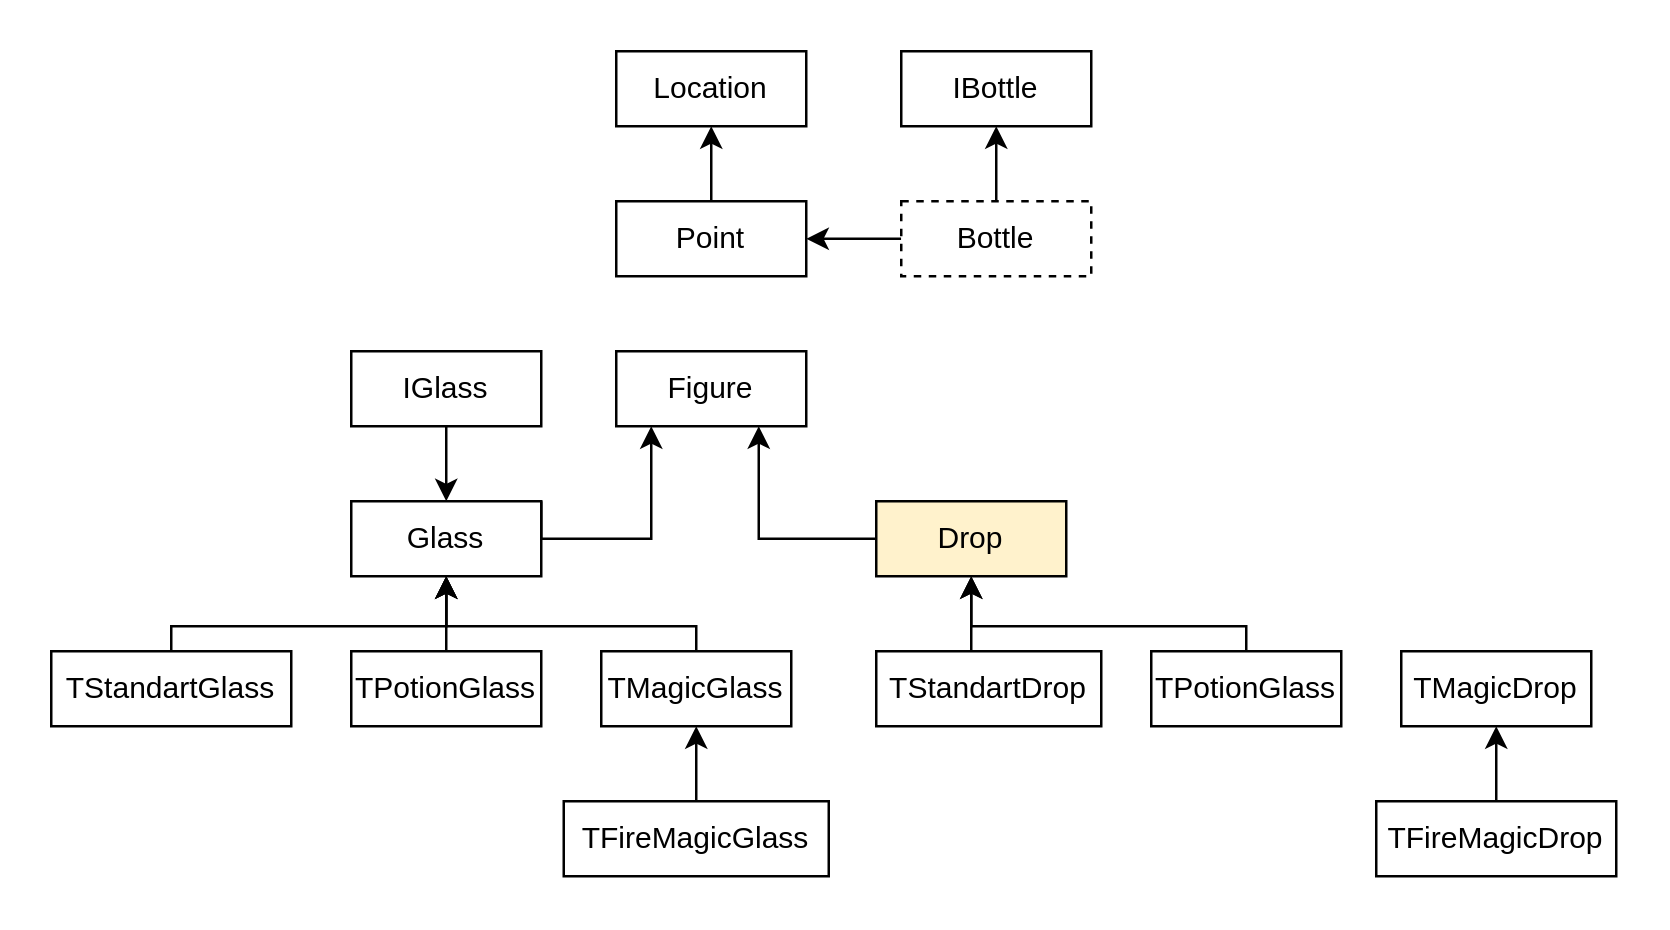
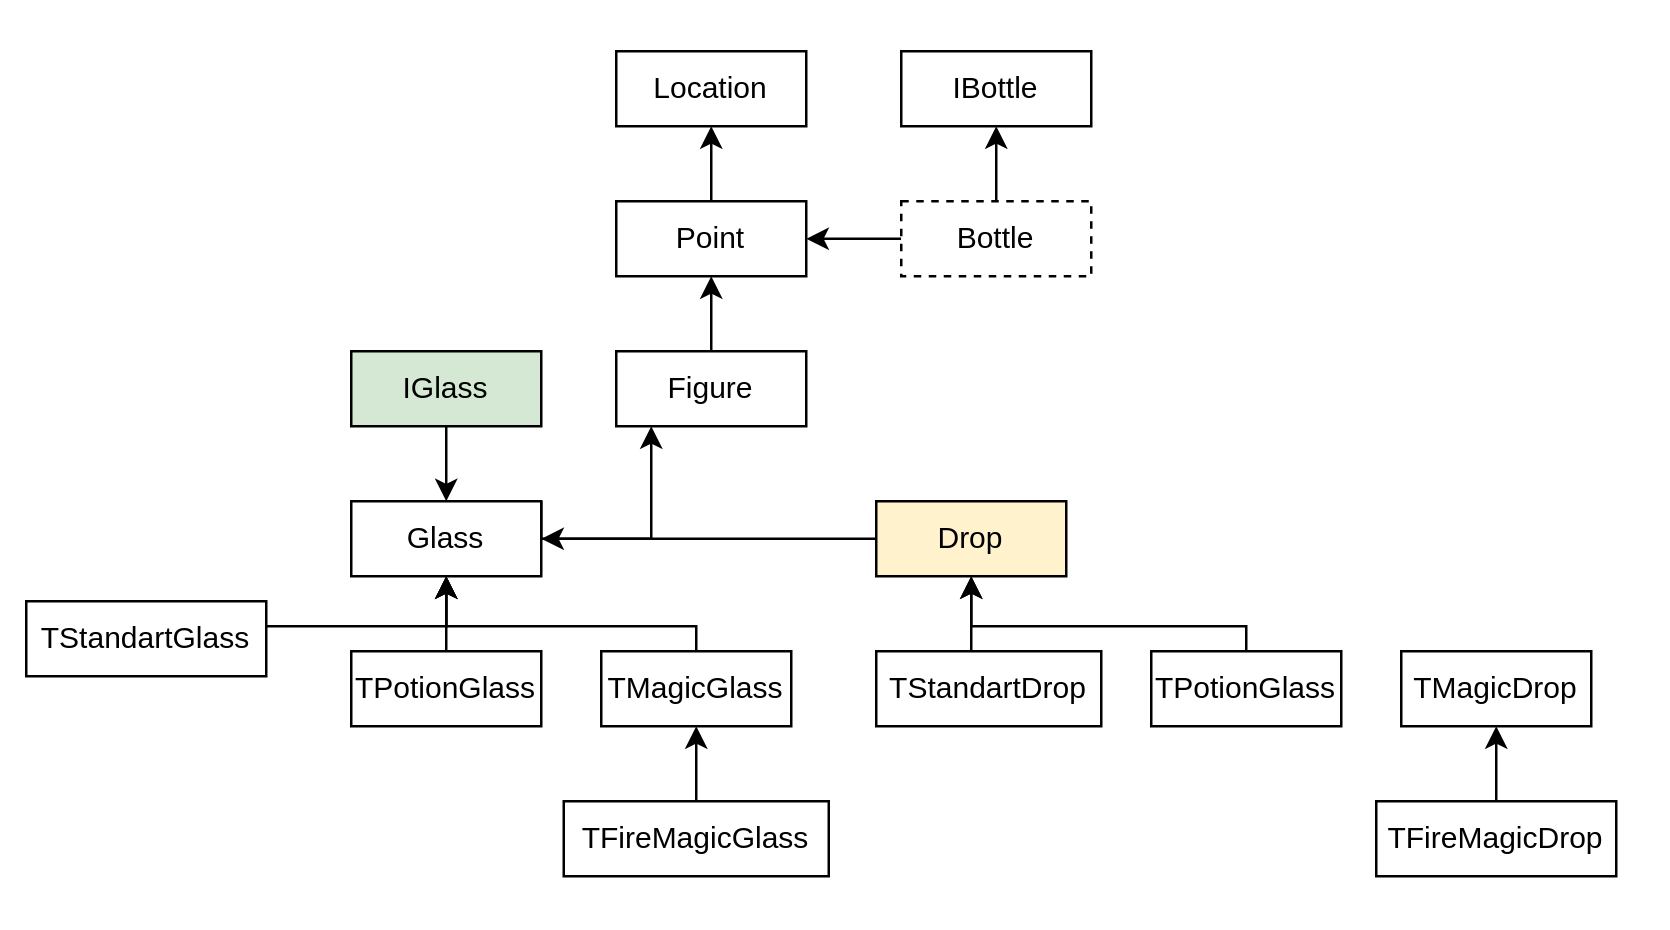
none -> (711, 322)
(446, 389) -> (446, 389)
(759, 490) -> (705, 539)
(171, 689) -> (146, 639)
